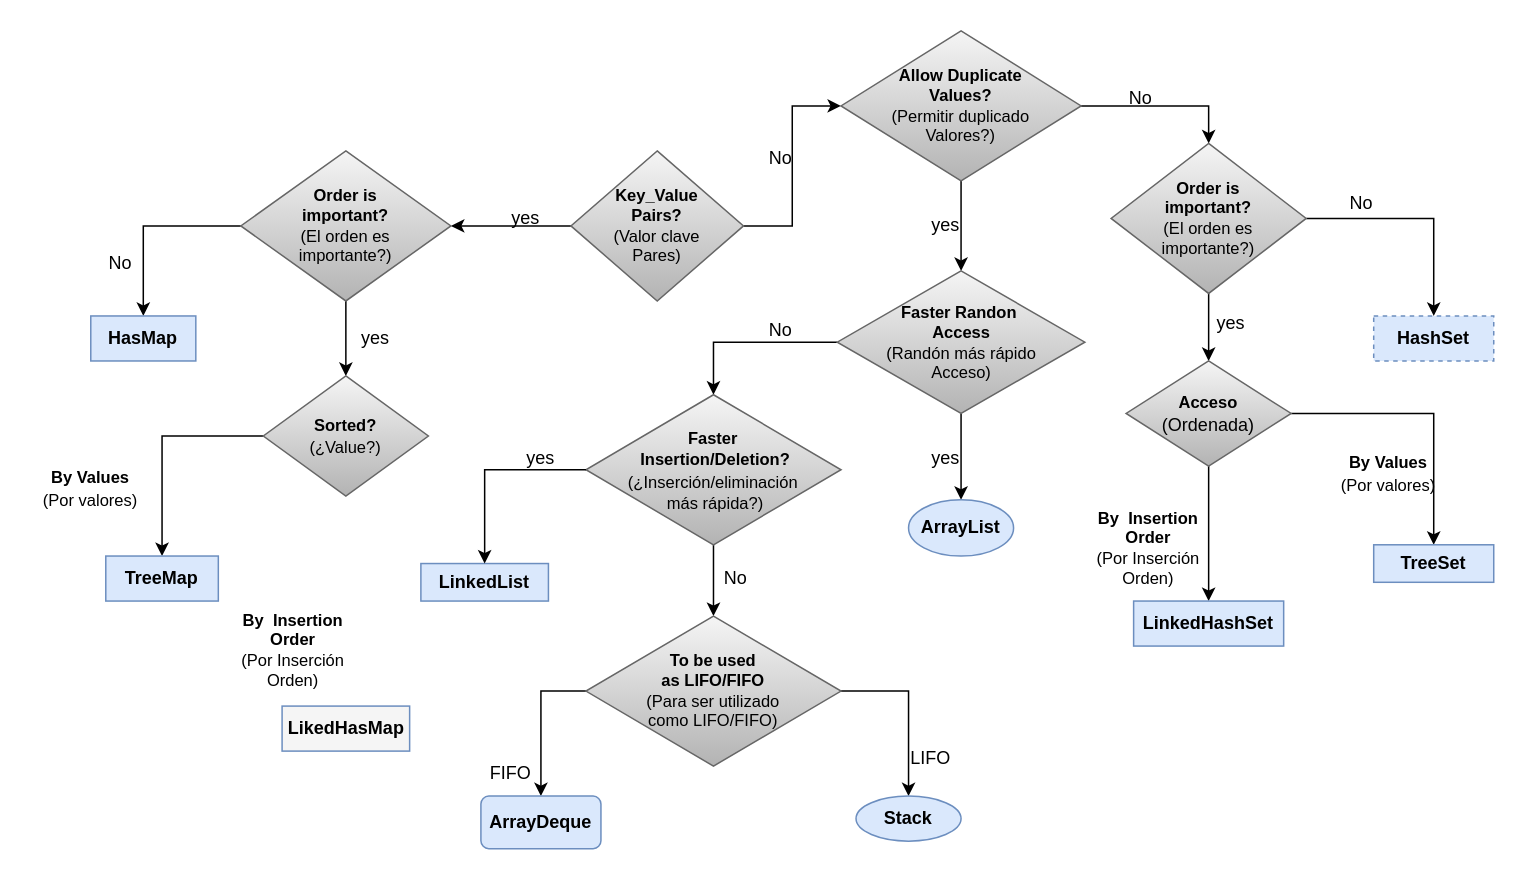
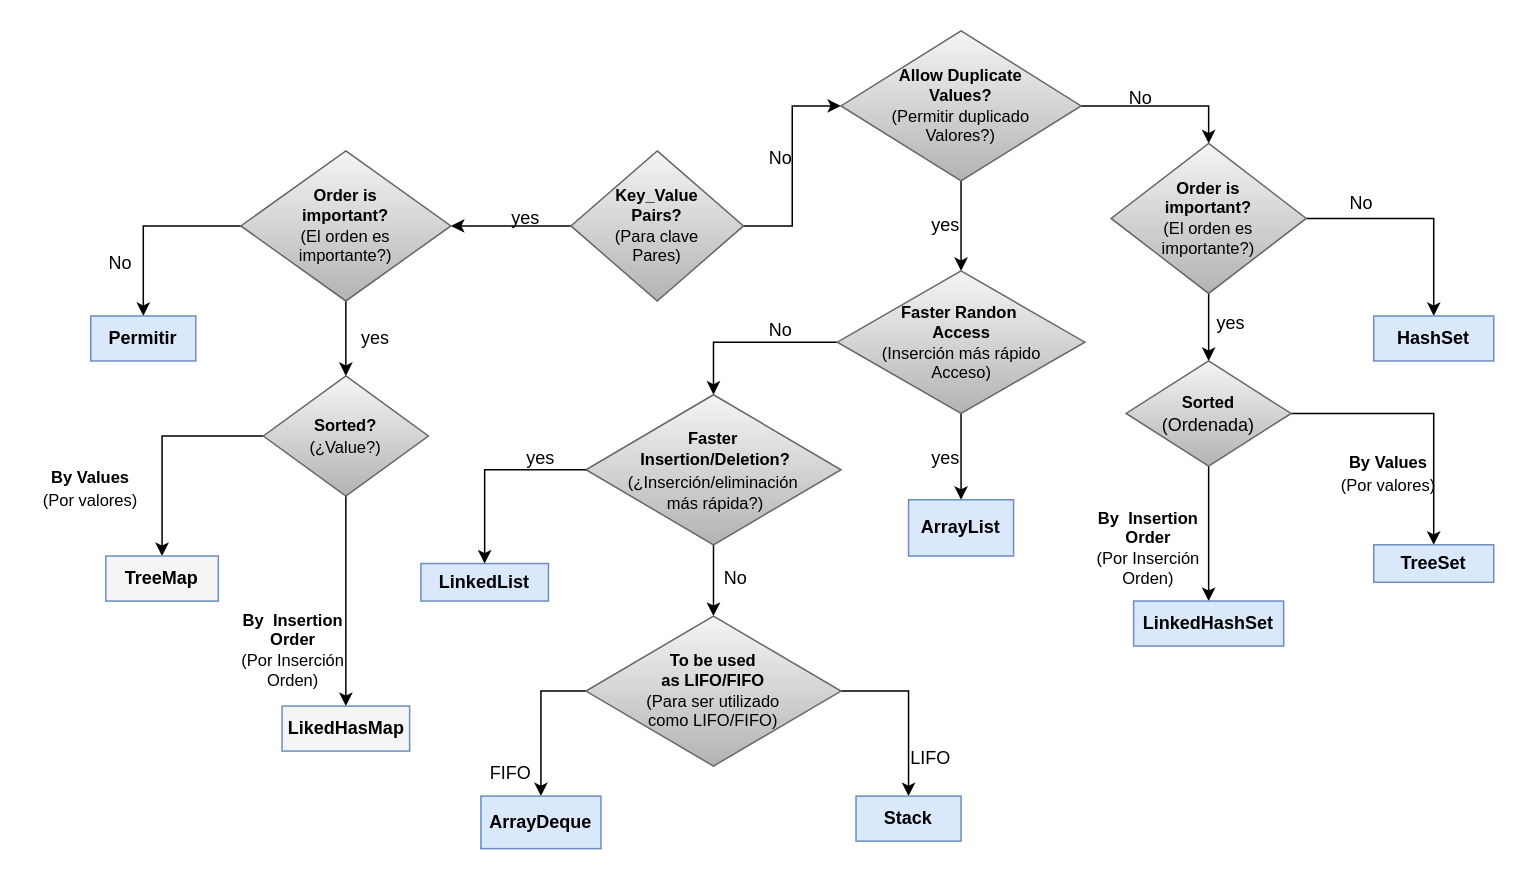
(657, 226) -> (657, 226)
(143, 338) -> (143, 338)
(1433, 338) -> (1433, 338)
(962, 343) -> (962, 343)
(1208, 413) -> (1208, 413)
(961, 528) -> (961, 528)
(162, 578) -> (162, 578)
none -> (346, 596)
(908, 818) -> (908, 818)
(541, 822) -> (541, 822)
